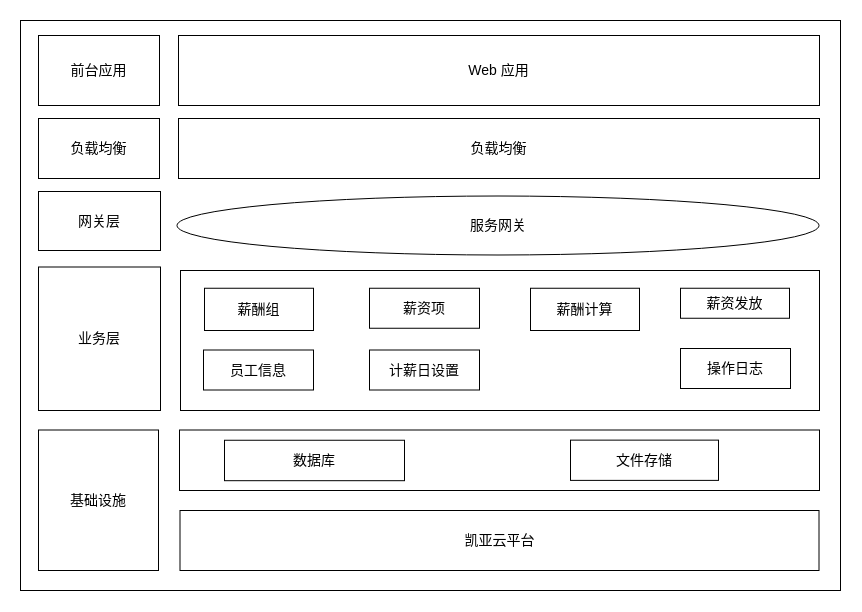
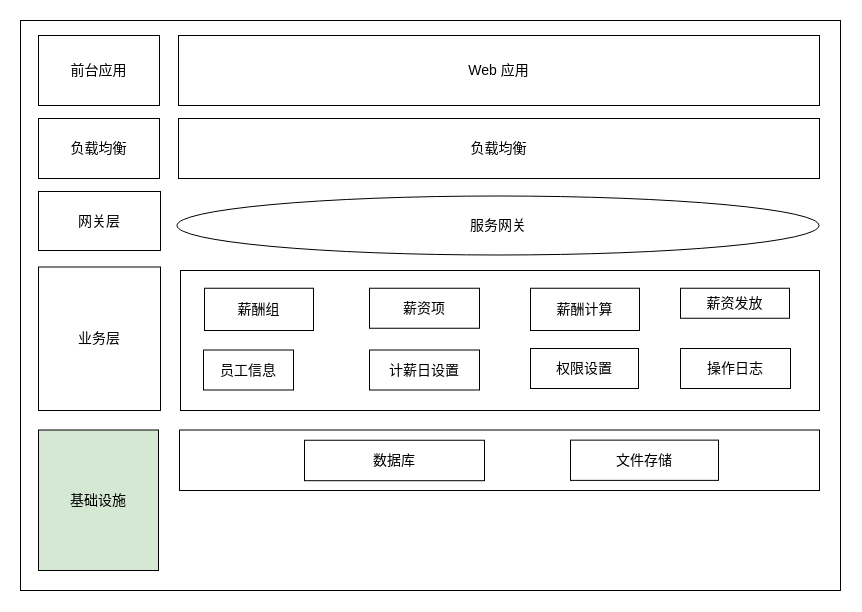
none -> (585, 369)
(259, 370) -> (249, 370)
(315, 460) -> (395, 460)
(99, 500) -> (99, 500)
(500, 541) -> none
